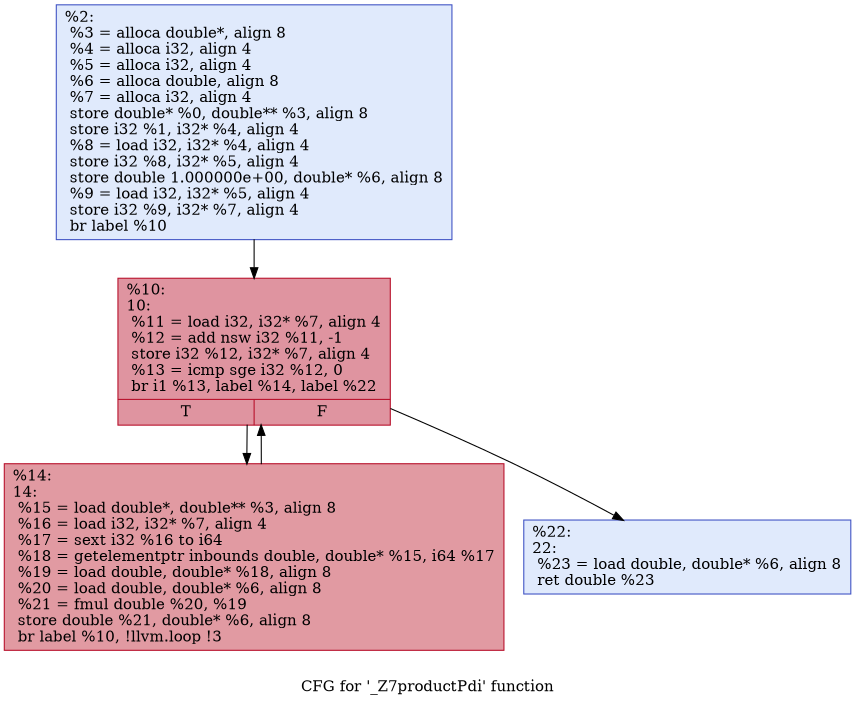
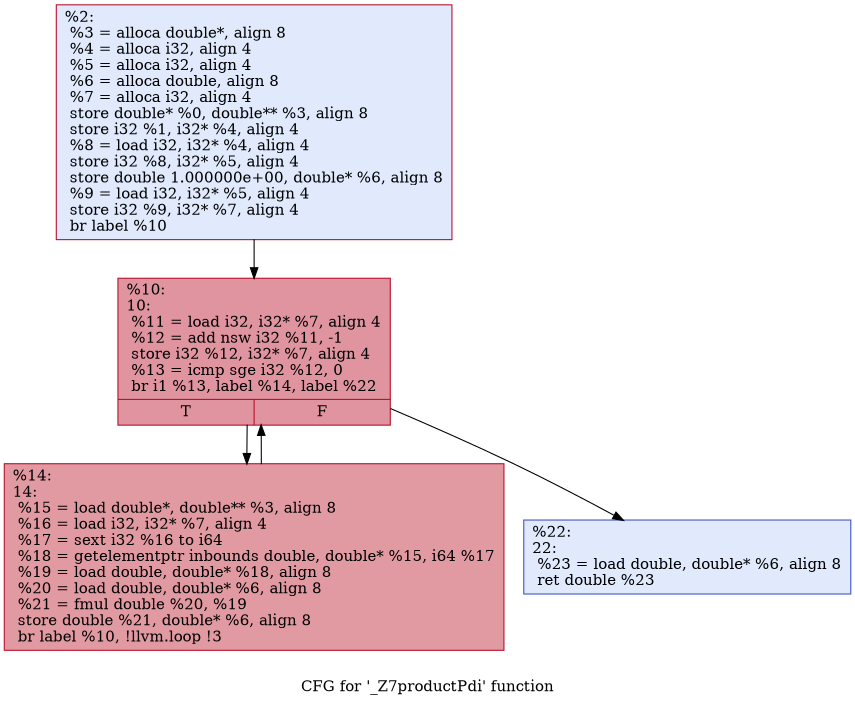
(254, 122) -> (254, 122)
